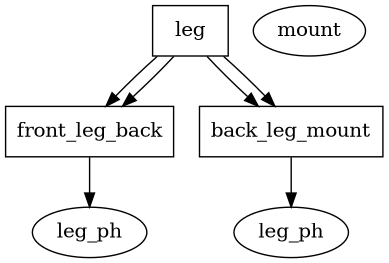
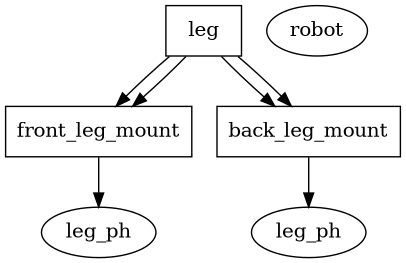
(309, 31) -> (317, 31)
(90, 132) -> (99, 132)
